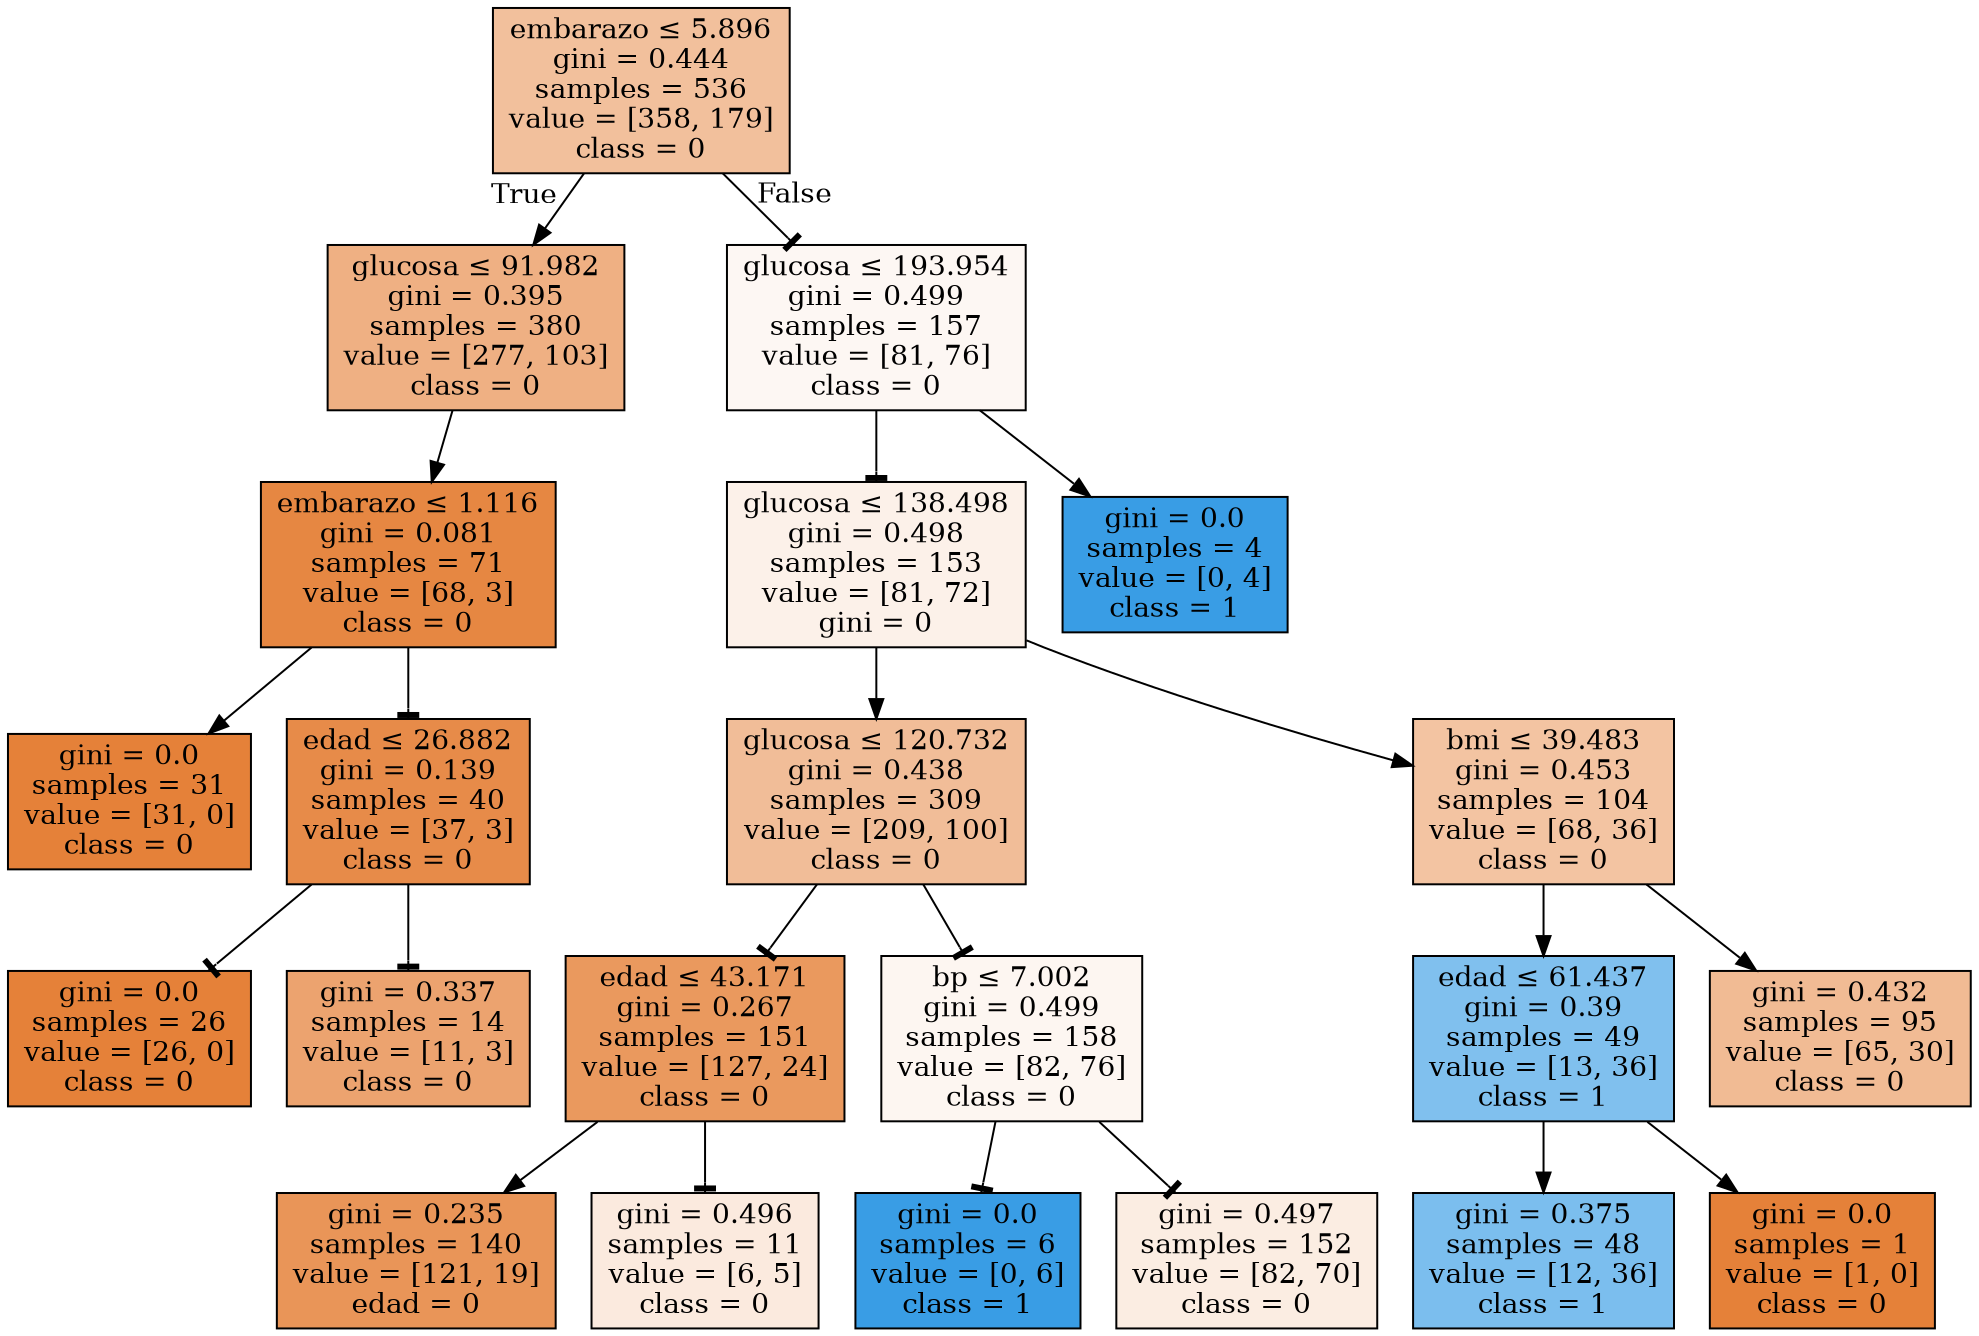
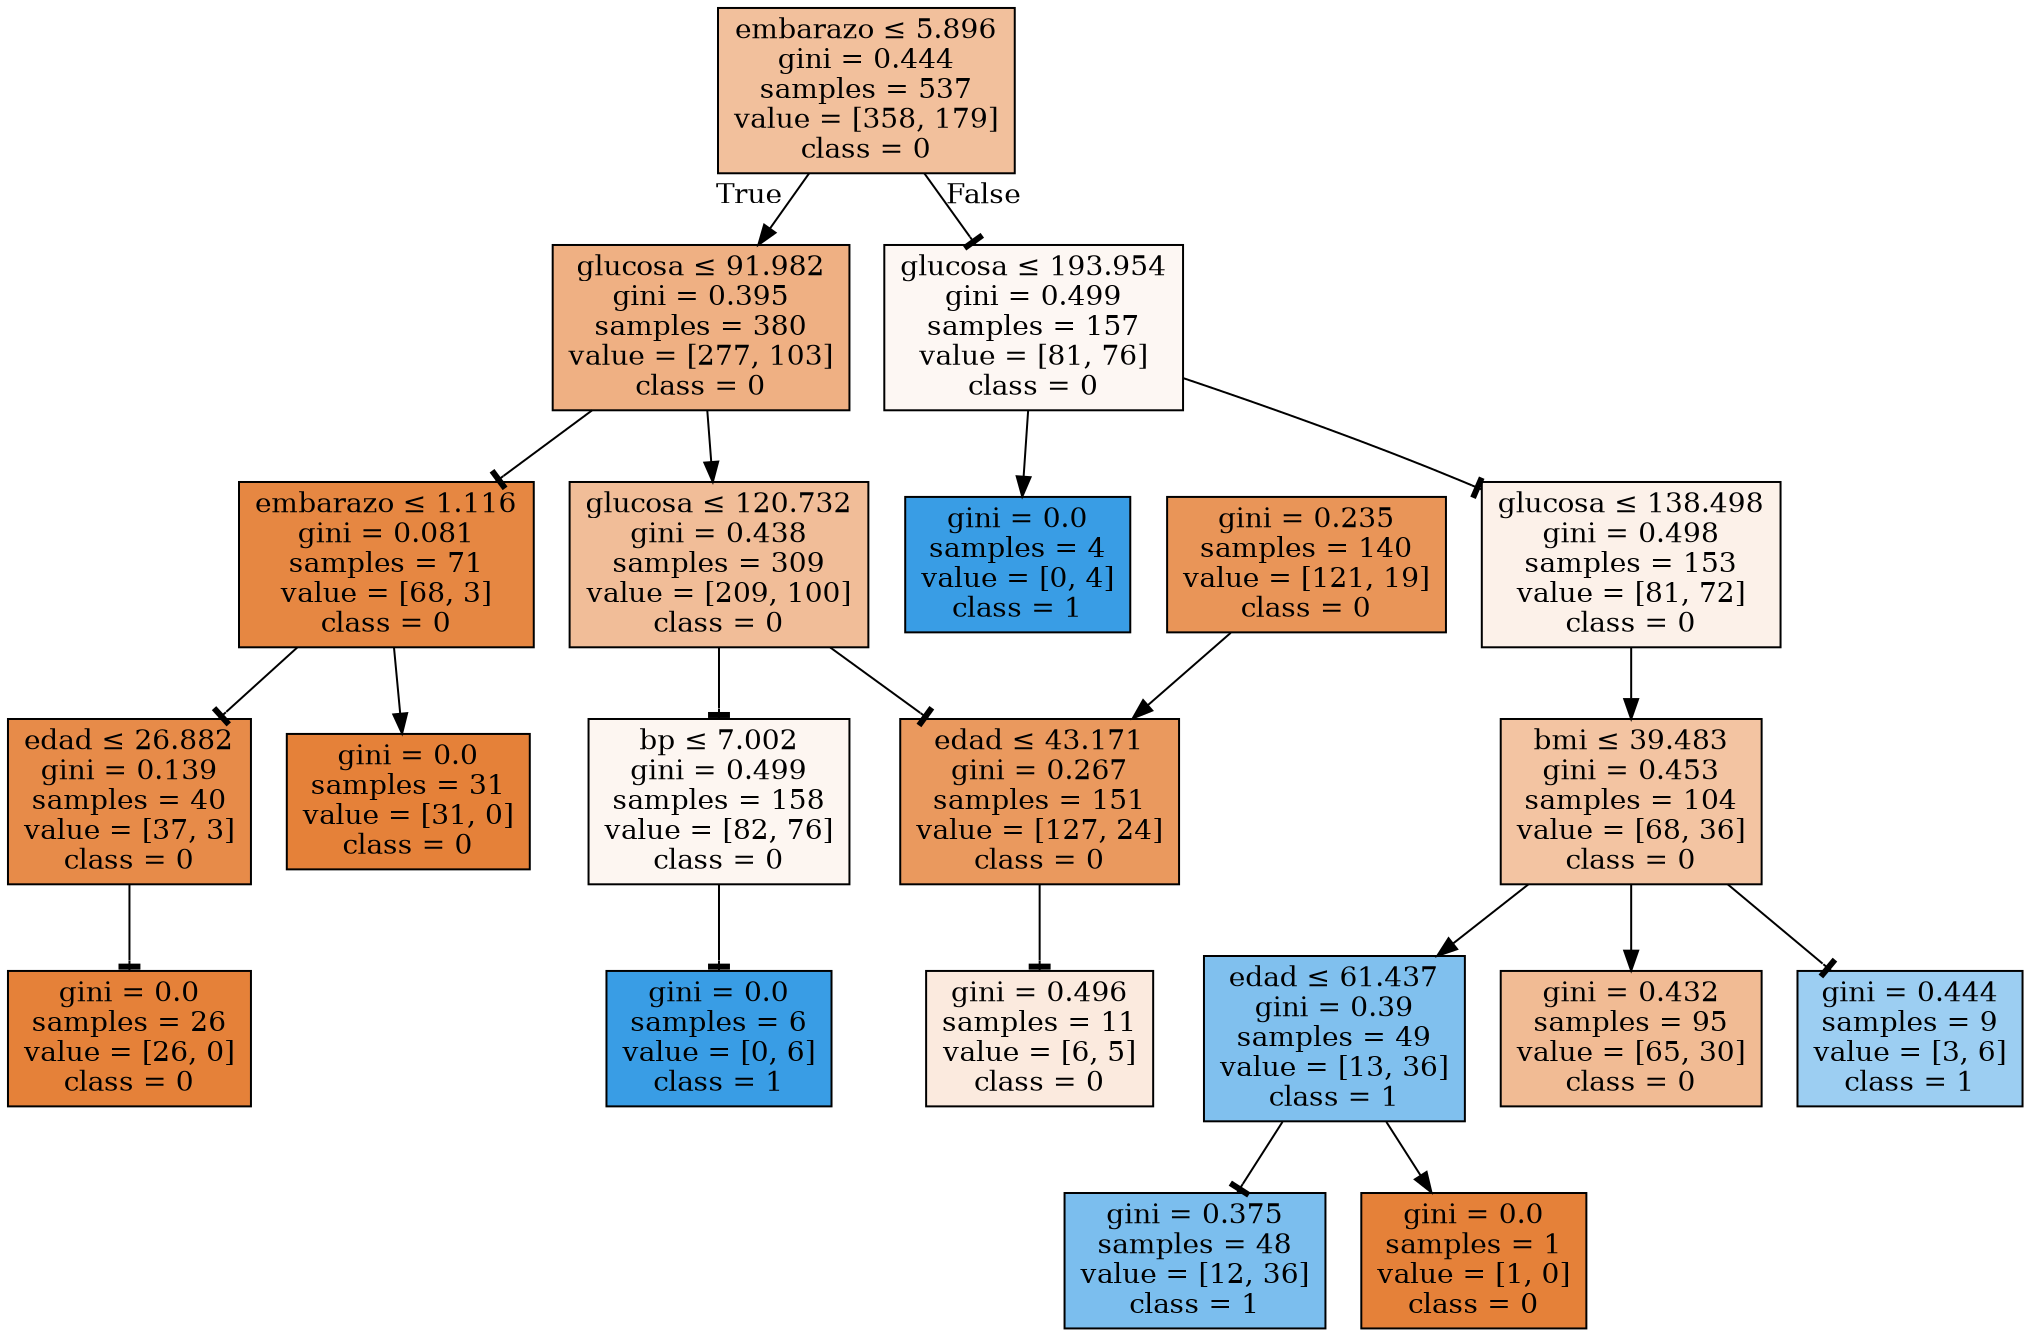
(641, 90) -> (866, 90)
(445, 437) -> (548, 443)
(876, 623) -> (1631, 623)
(876, 673) -> (709, 436)
(408, 1039) -> none
none -> (1910, 1039)
(1544, 1147) -> (1263, 1153)
(559, 1151) -> (1189, 669)
(1247, 1261) -> none
(416, 1305) -> (1307, 608)
